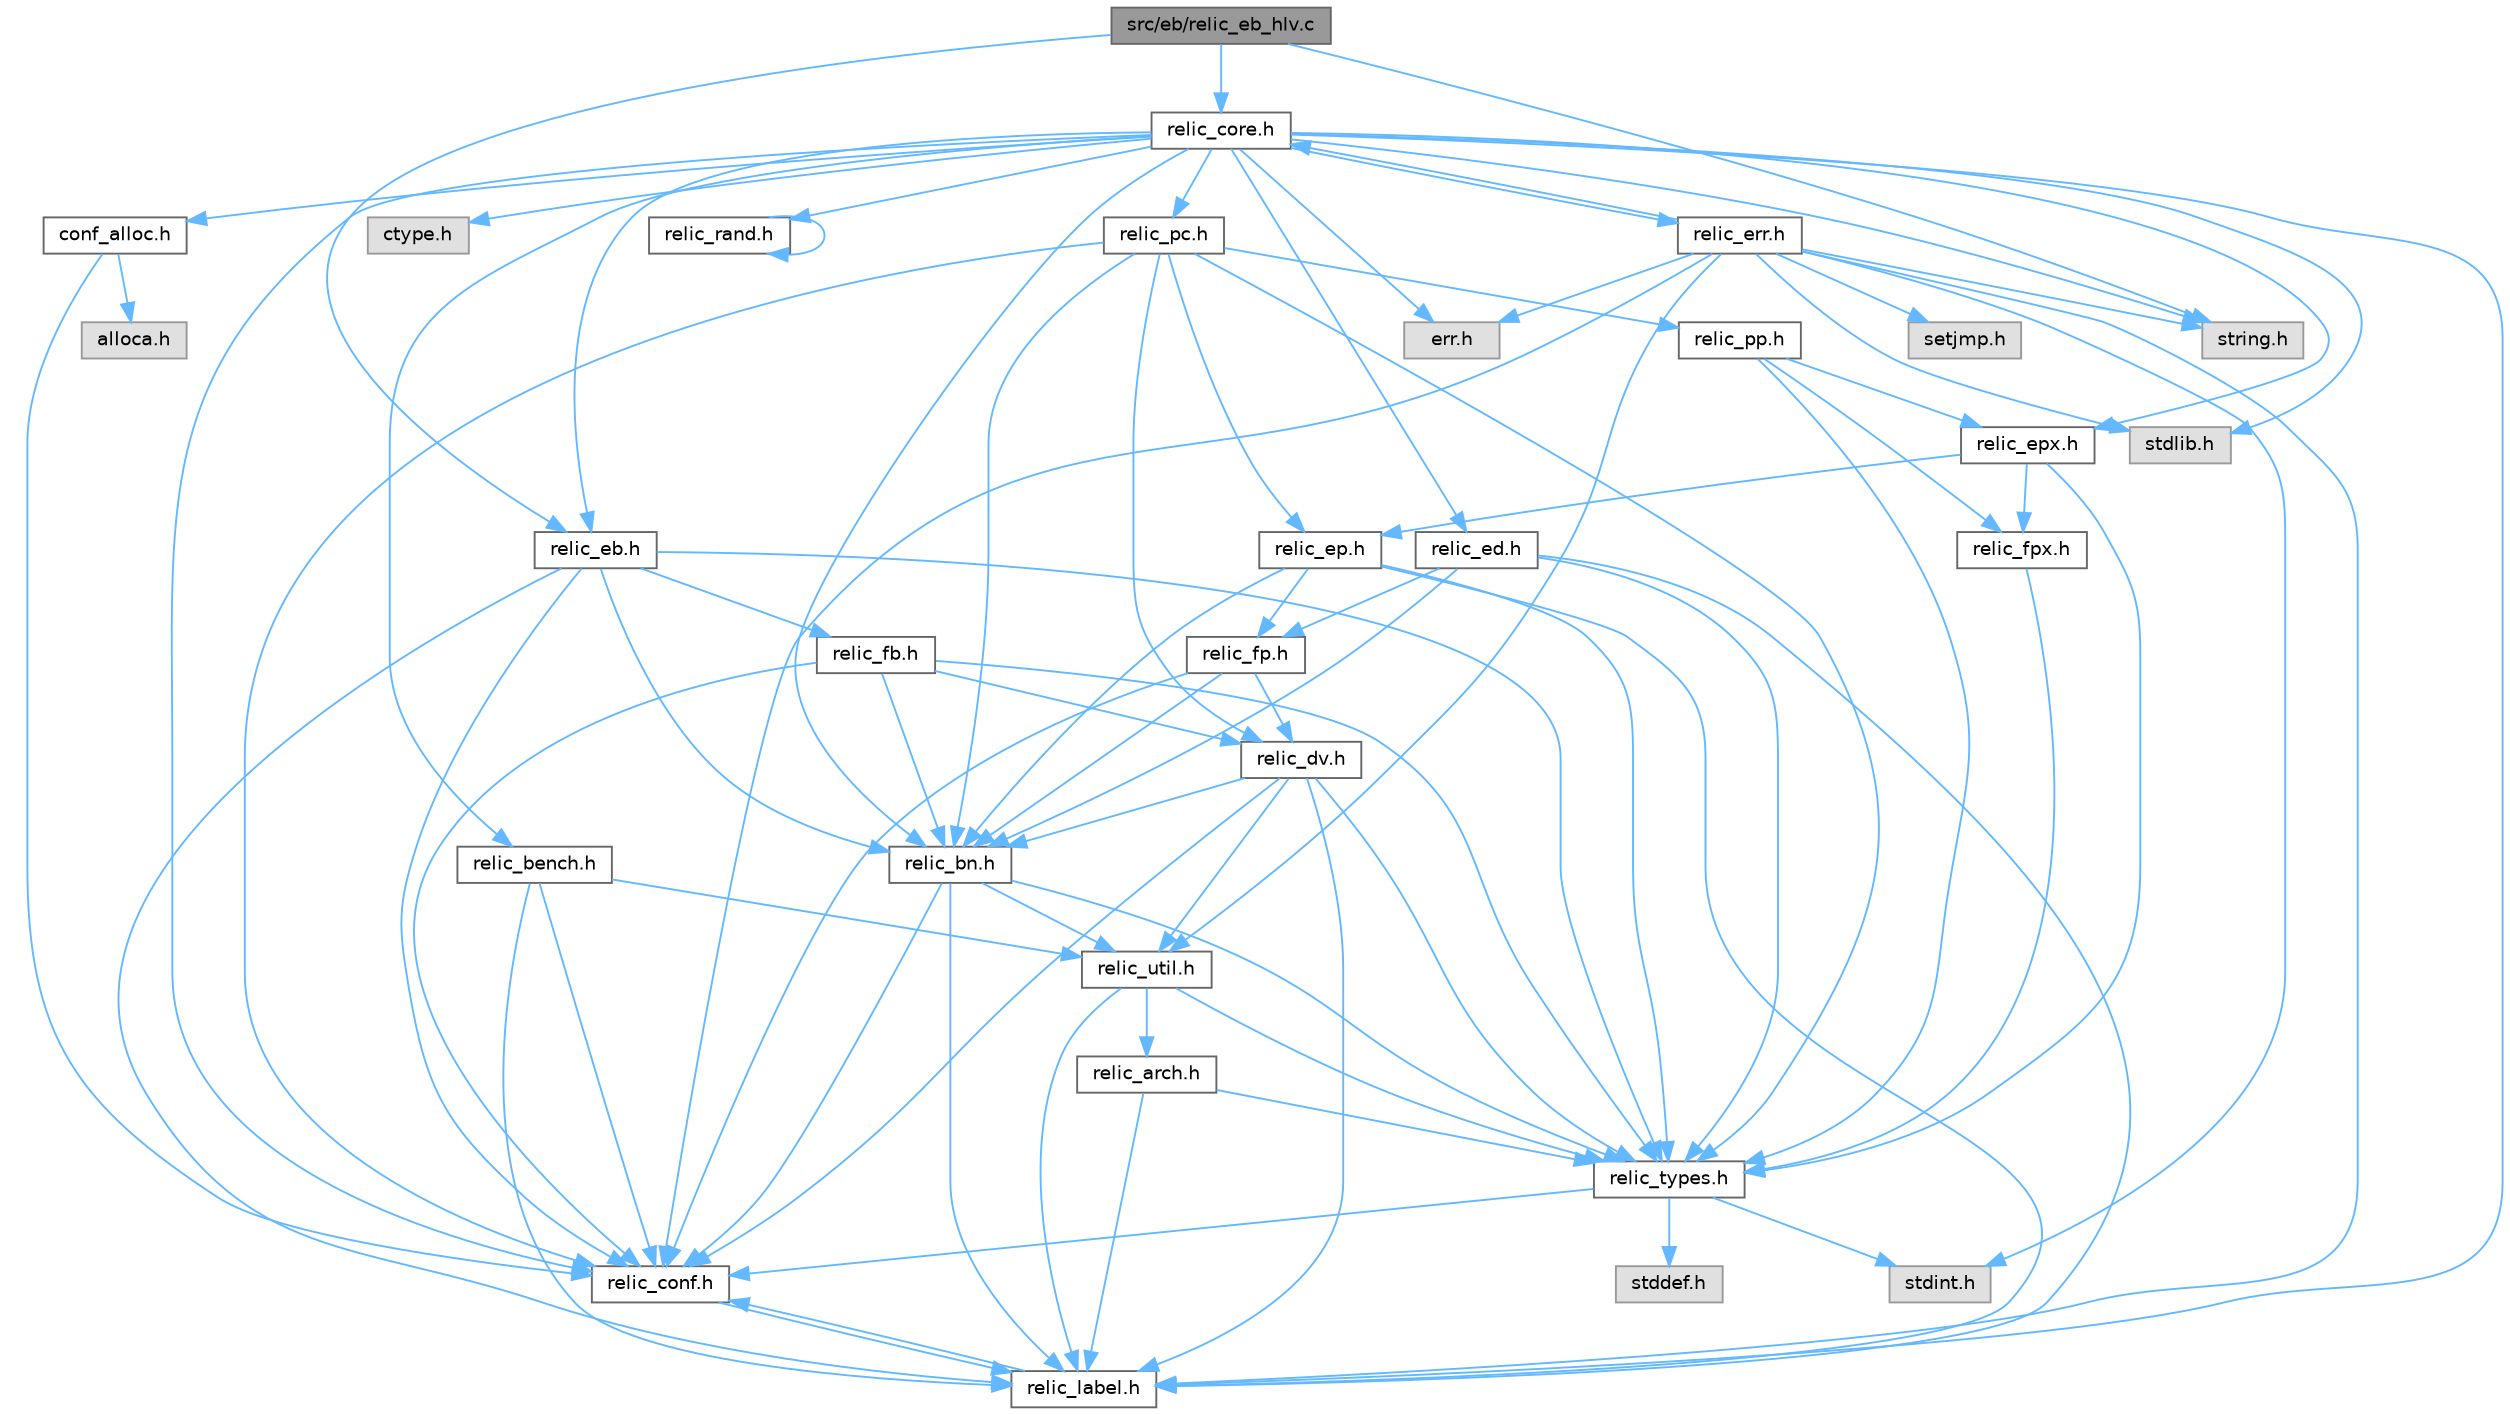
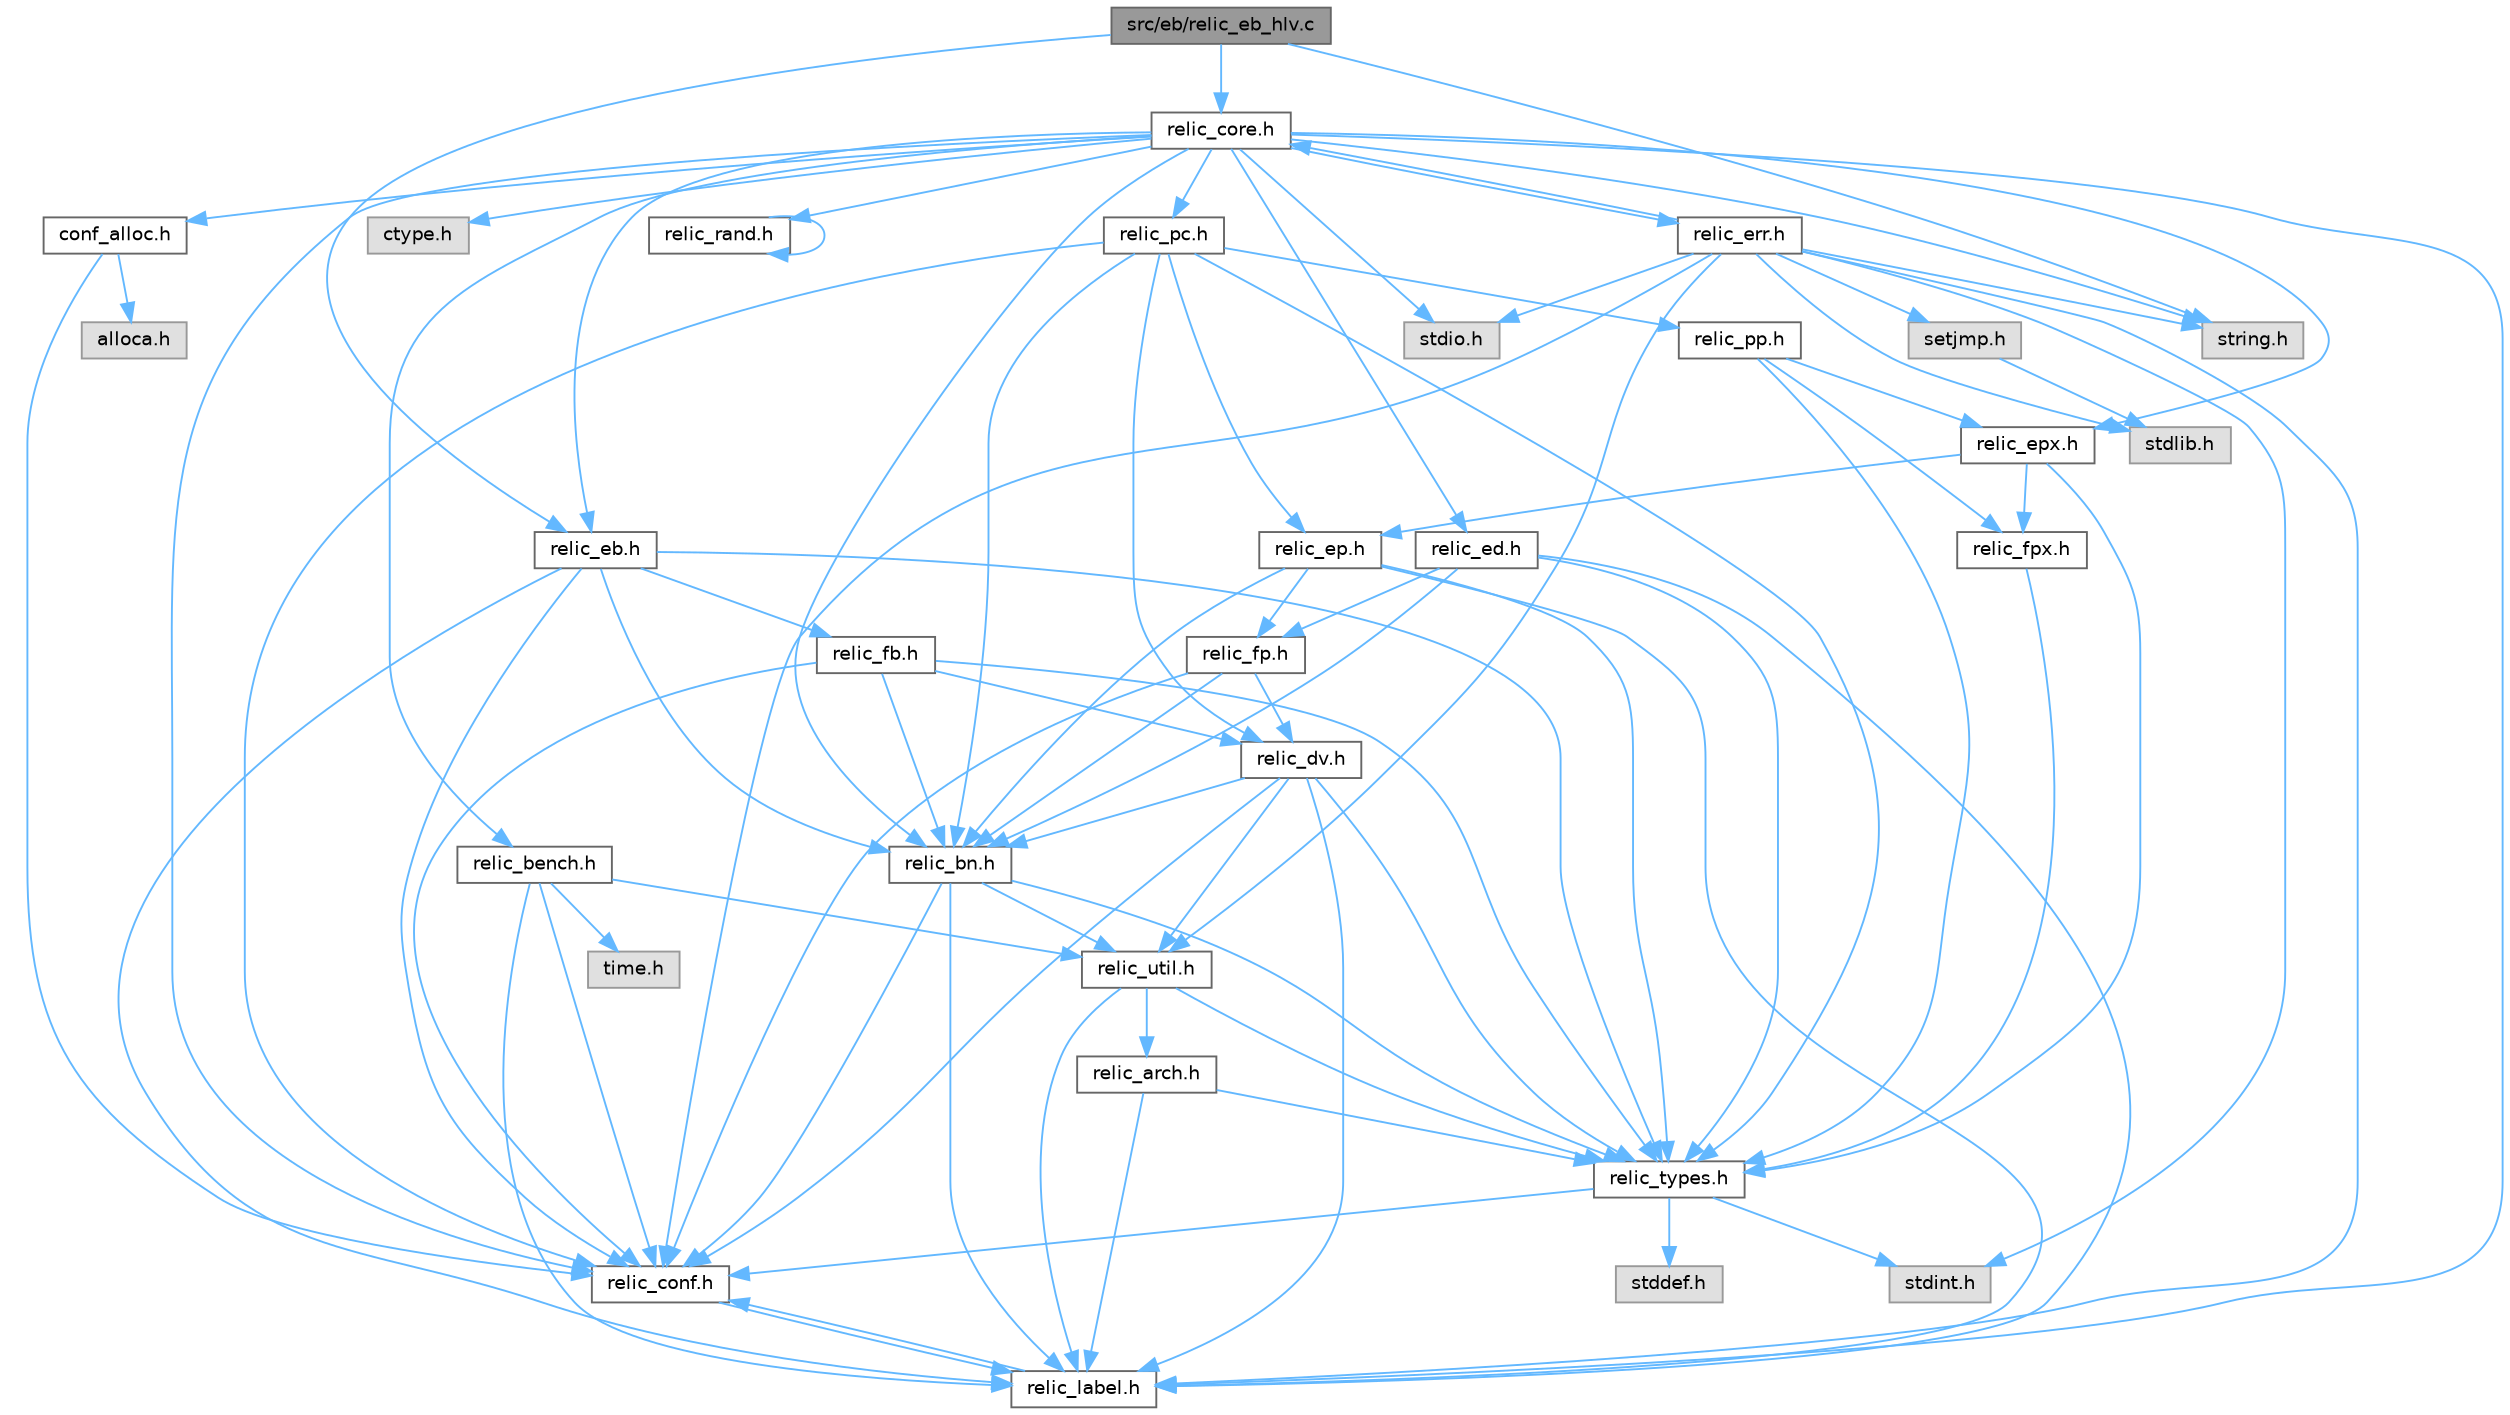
(2181, 213) -> (2064, 389)
(1452, 340) -> (1452, 340)
none -> (634, 970)
